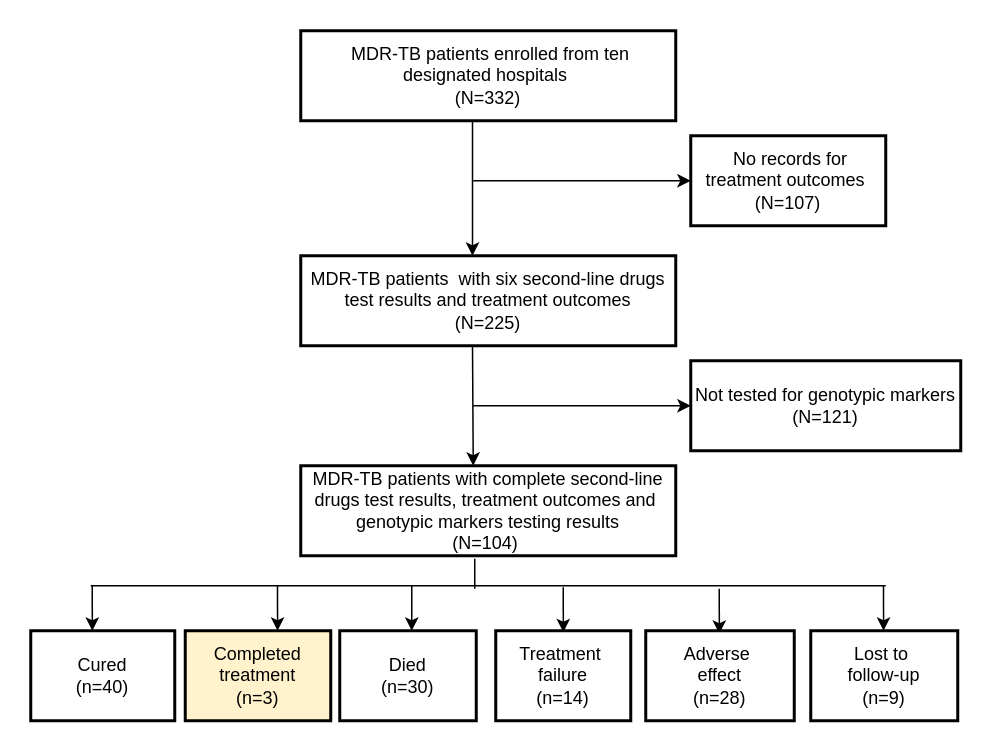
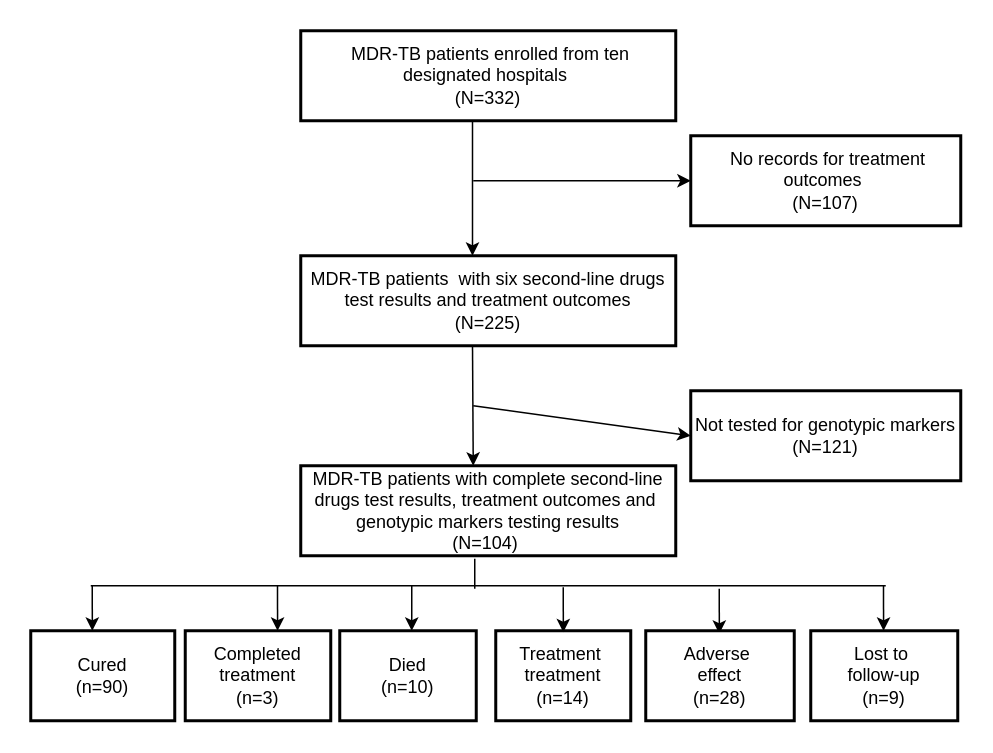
(788, 181) -> (826, 181)
(826, 406) -> (826, 436)
(103, 676) -> (103, 676)
(258, 676) -> (258, 676)
(408, 676) -> (408, 676)
(563, 676) -> (563, 676)
